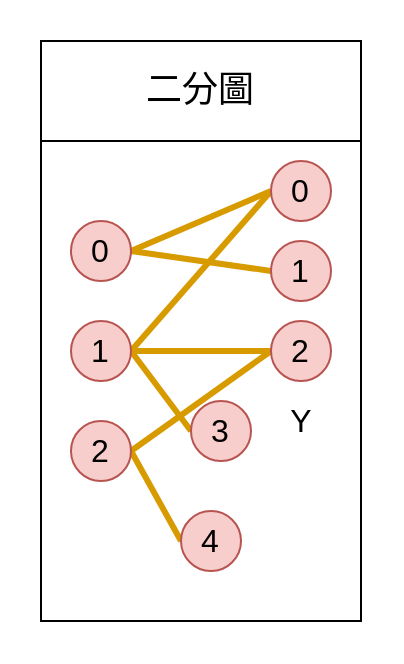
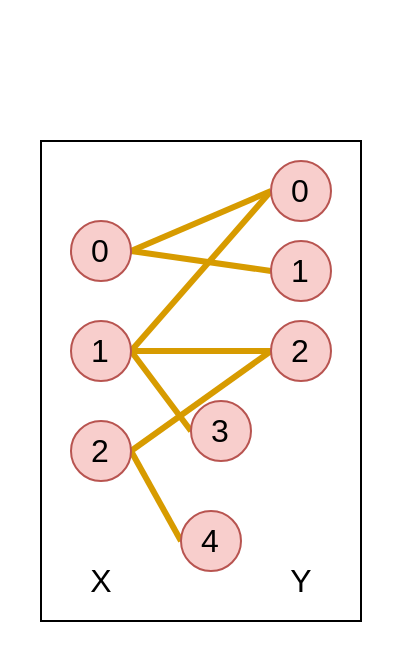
(201, 91) -> none
(301, 421) -> (301, 581)
none -> (101, 581)
